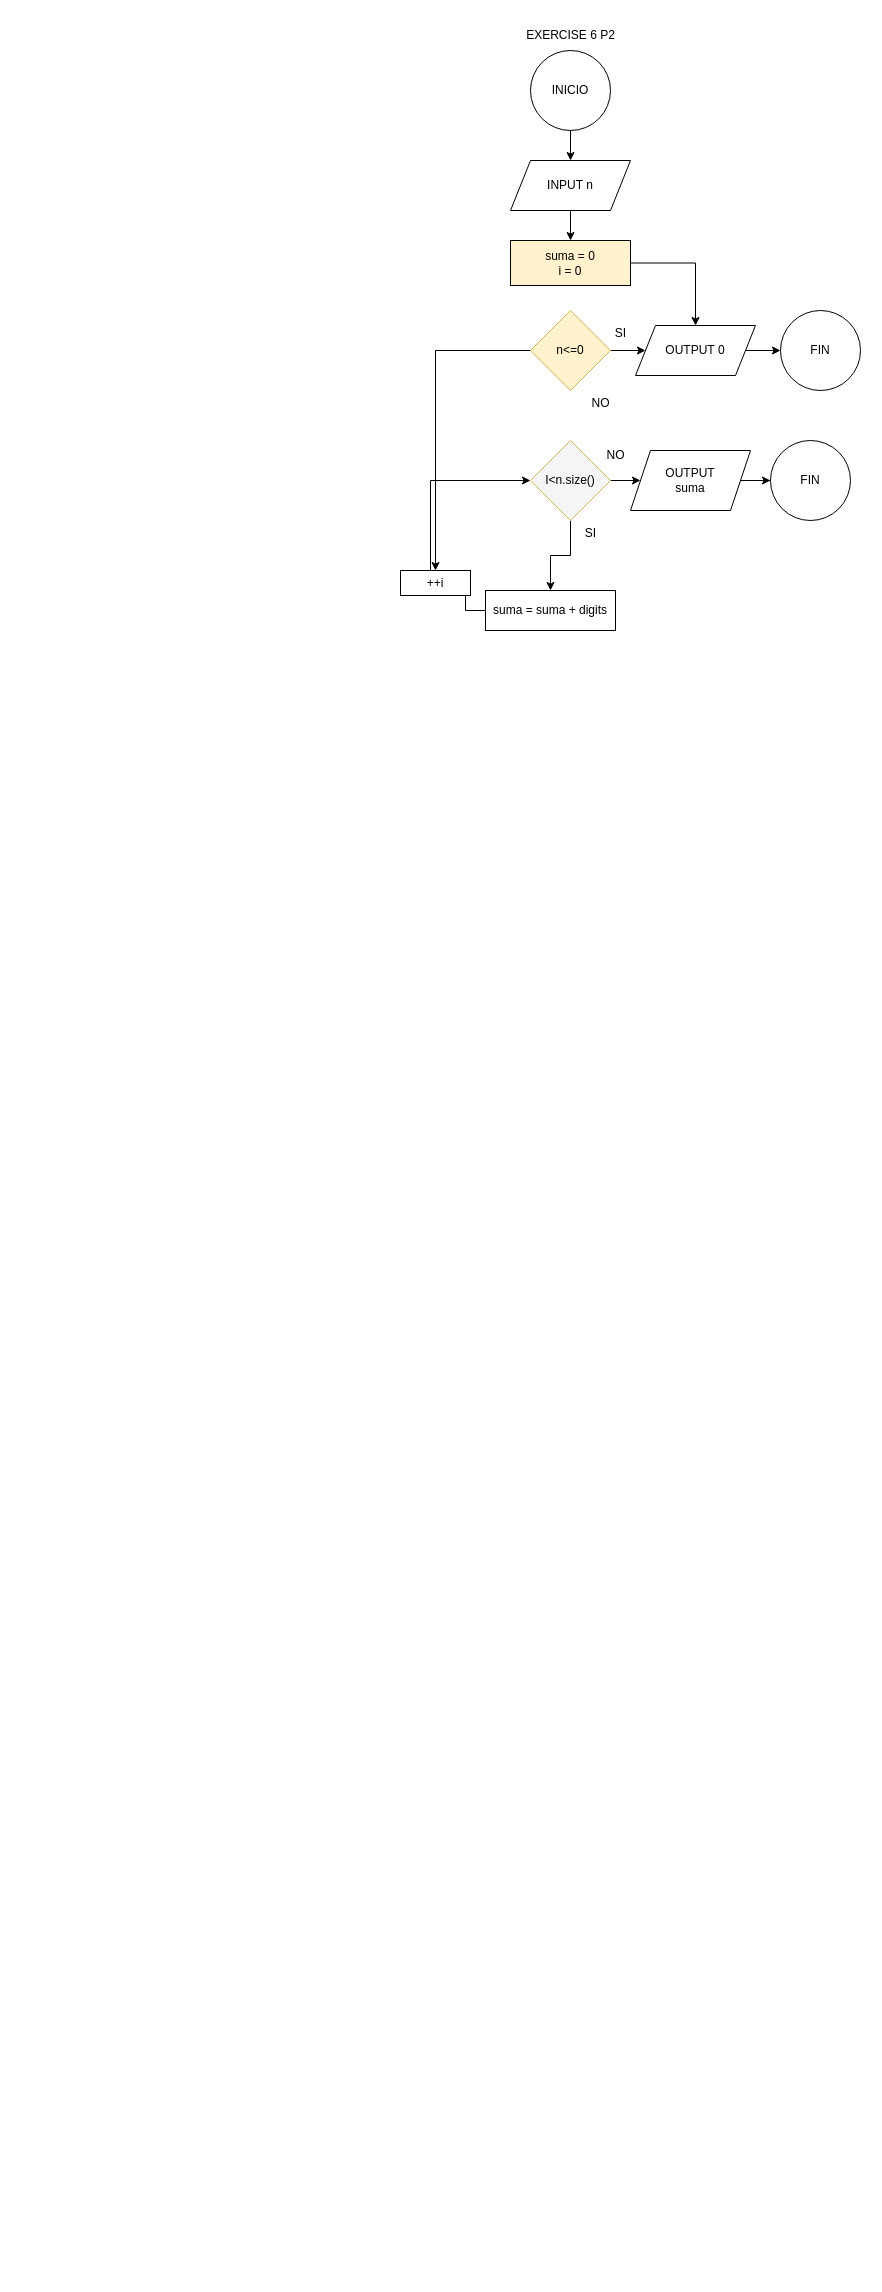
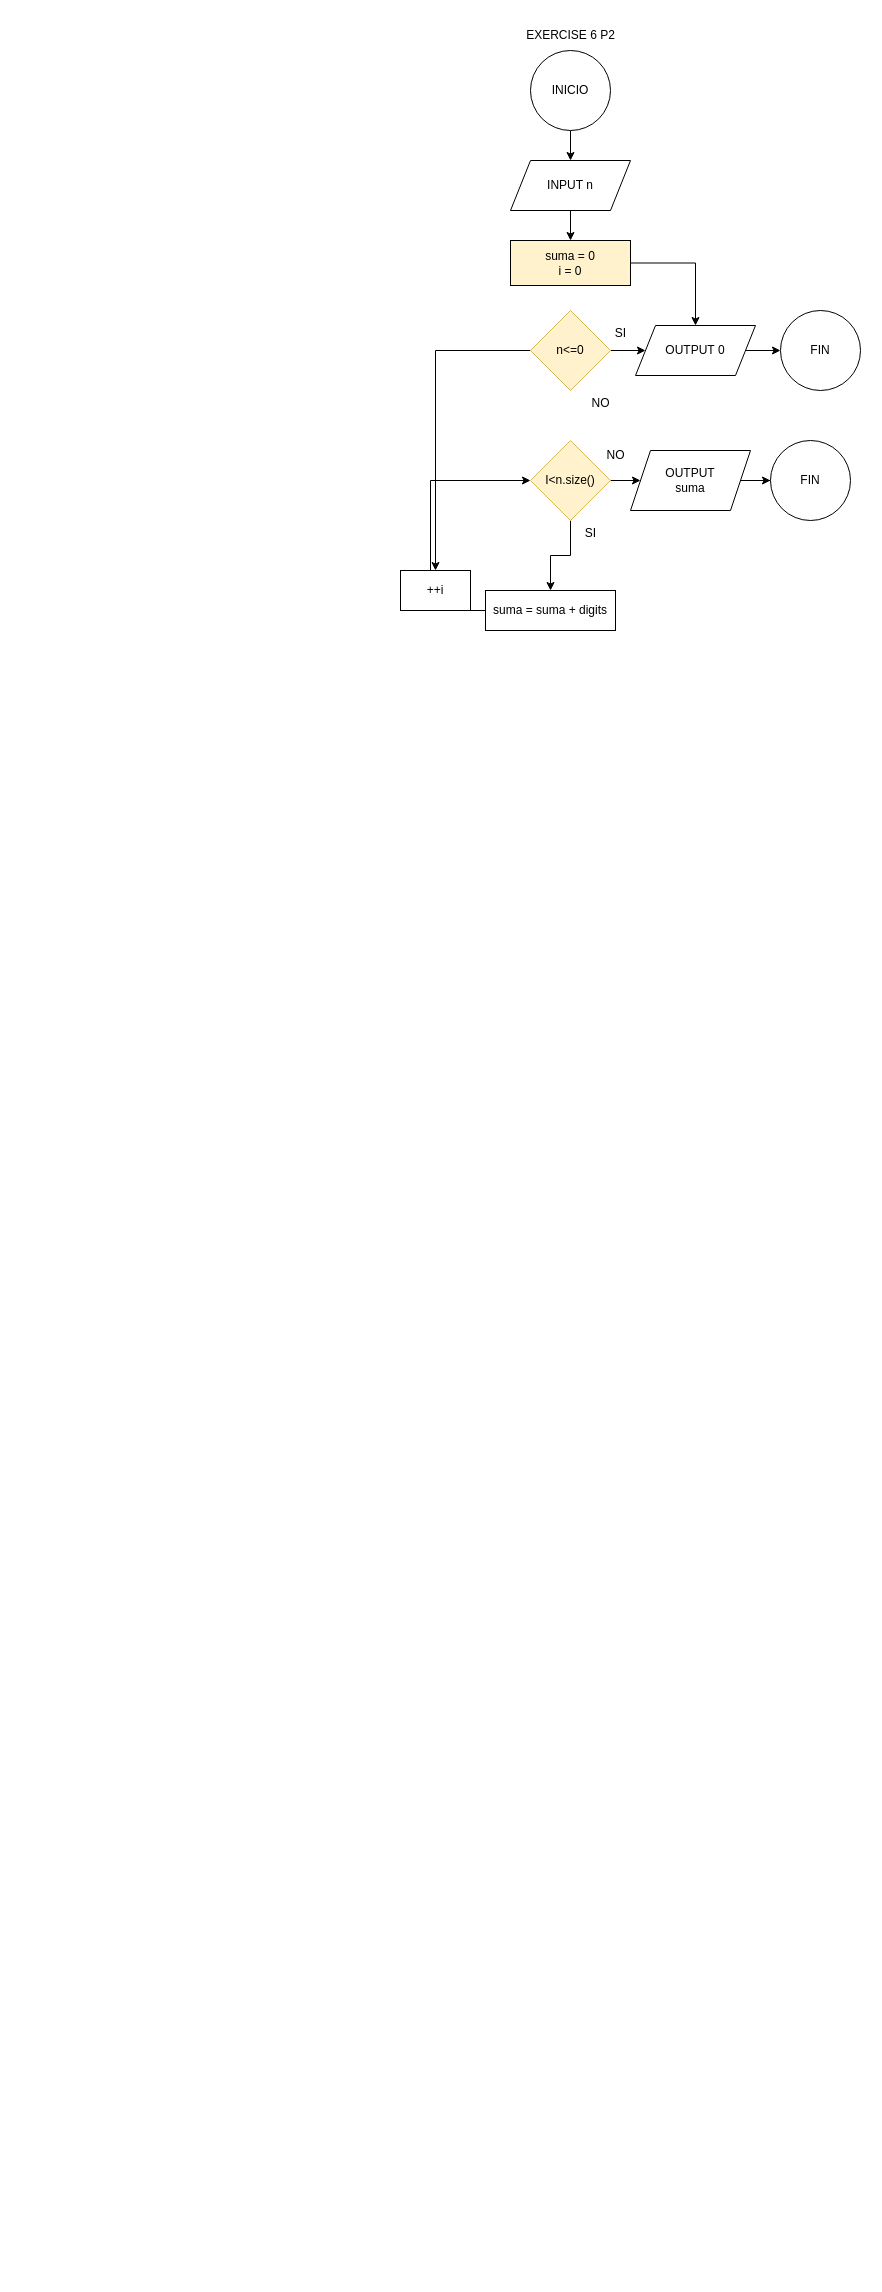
(571, 481) -> (571, 481)
(436, 583) -> (436, 591)
